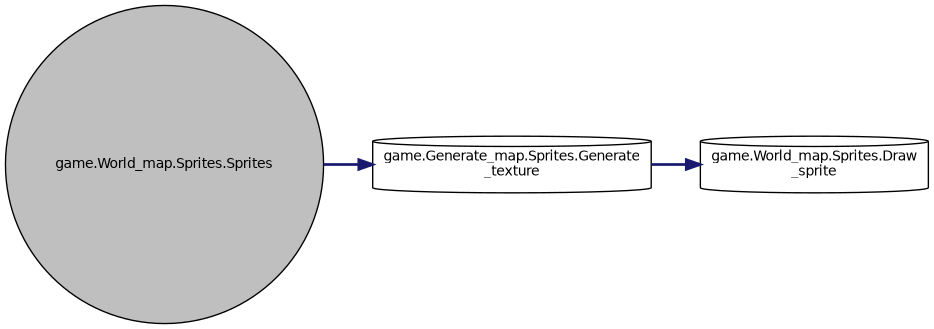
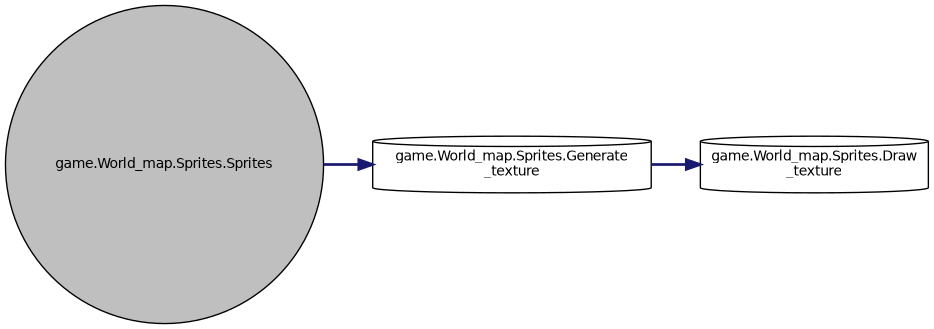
(512, 165) -> (512, 165)
(814, 165) -> (814, 165)
